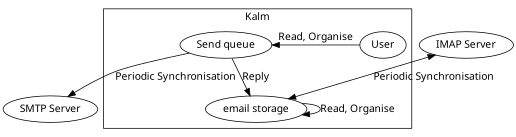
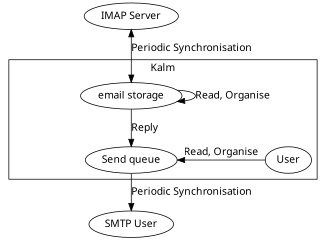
(239, 74) -> (131, 124)
(50, 109) -> (131, 224)
